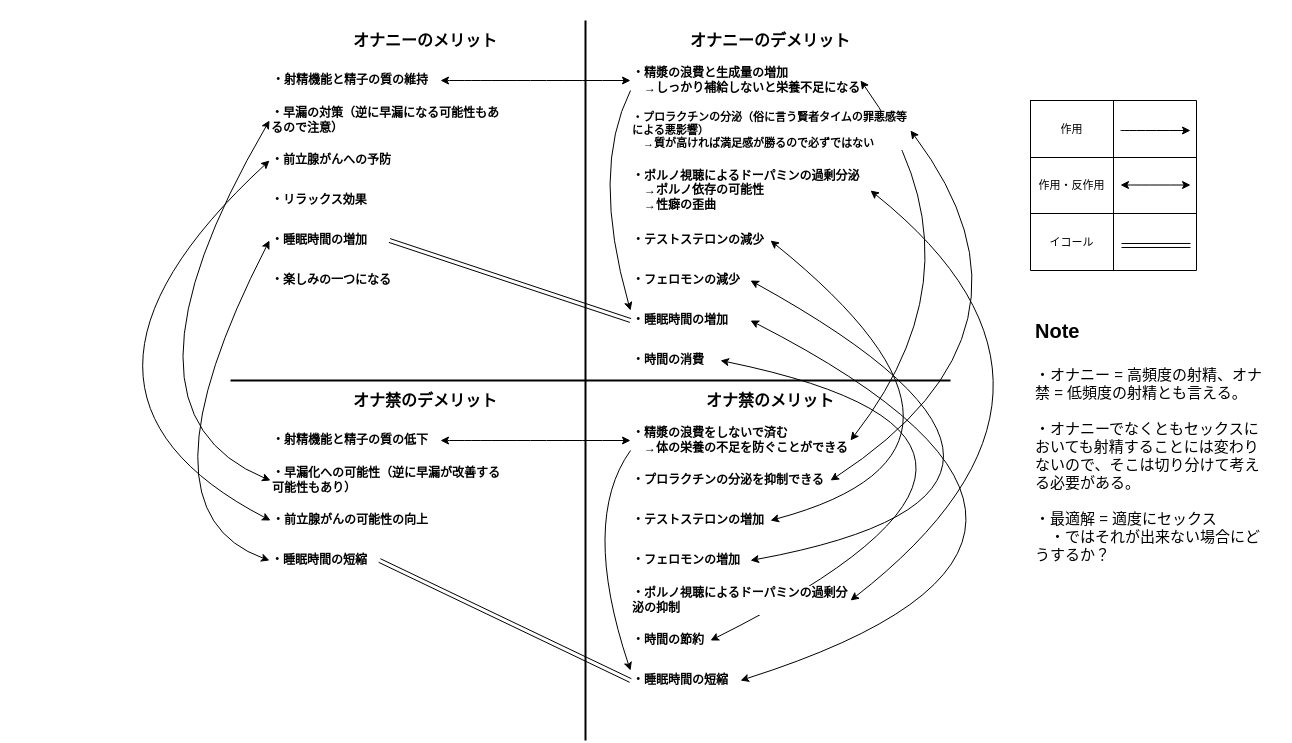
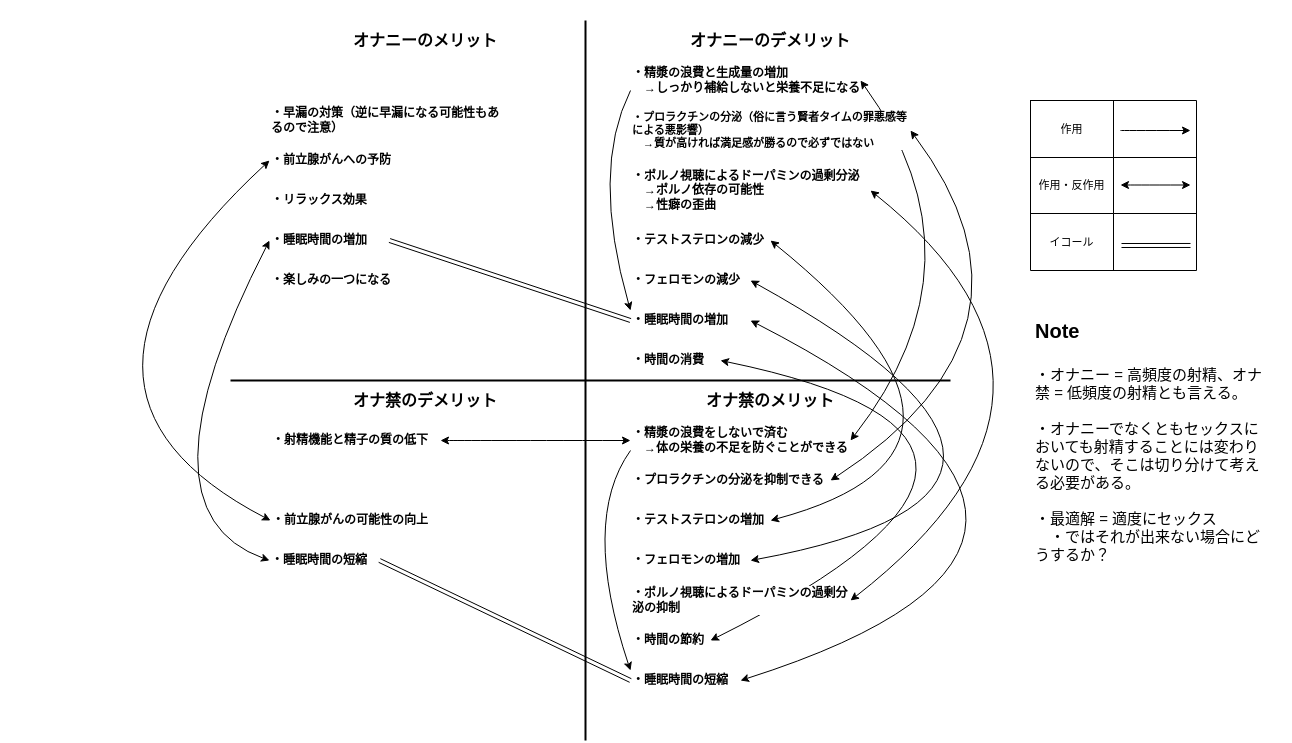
(356, 81) -> none
(537, 81) -> none
(183, 356) -> none
(391, 481) -> none
